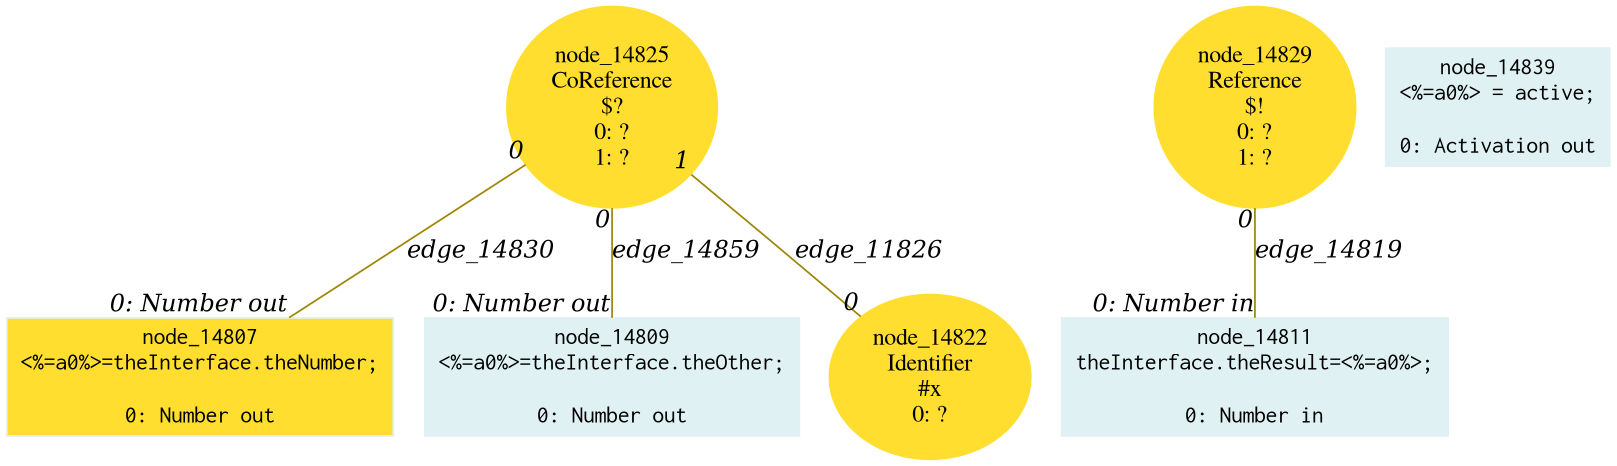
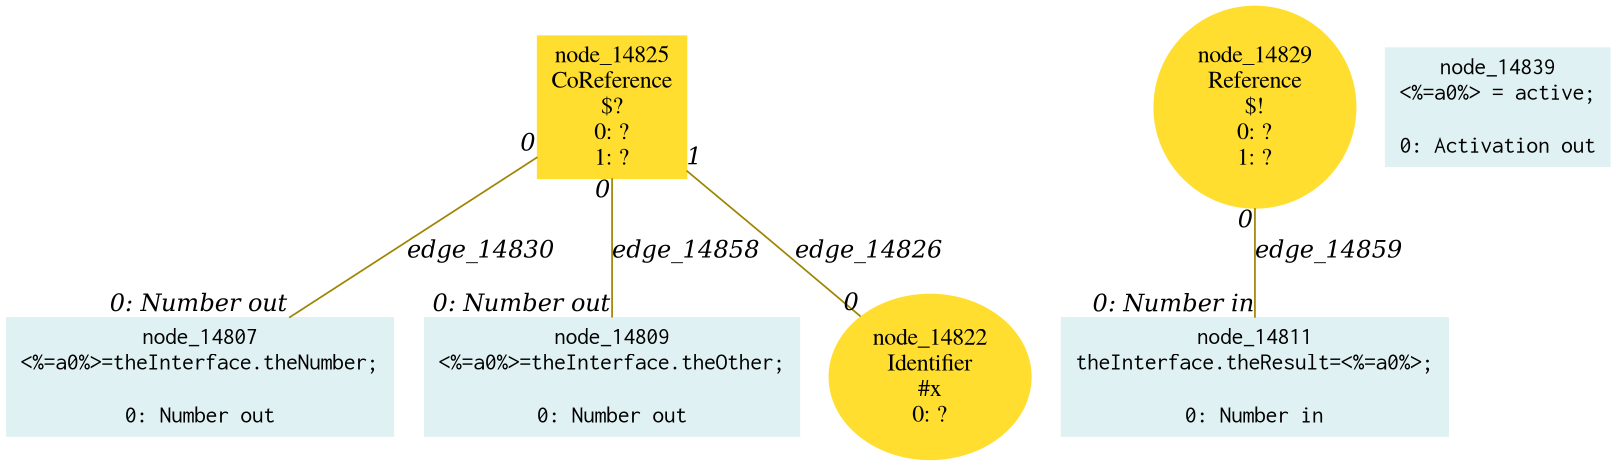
(612, 107) -> (612, 107)
(686, 251) -> (686, 251)
(869, 251) -> (869, 251)
(1329, 251) -> (1329, 251)
(200, 377) -> (200, 377)
